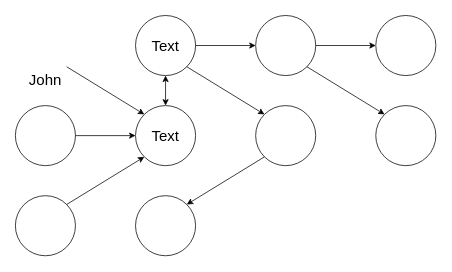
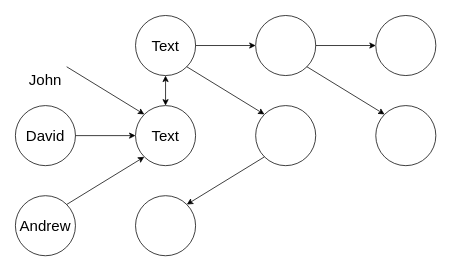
none -> (45, 135)
none -> (45, 225)
